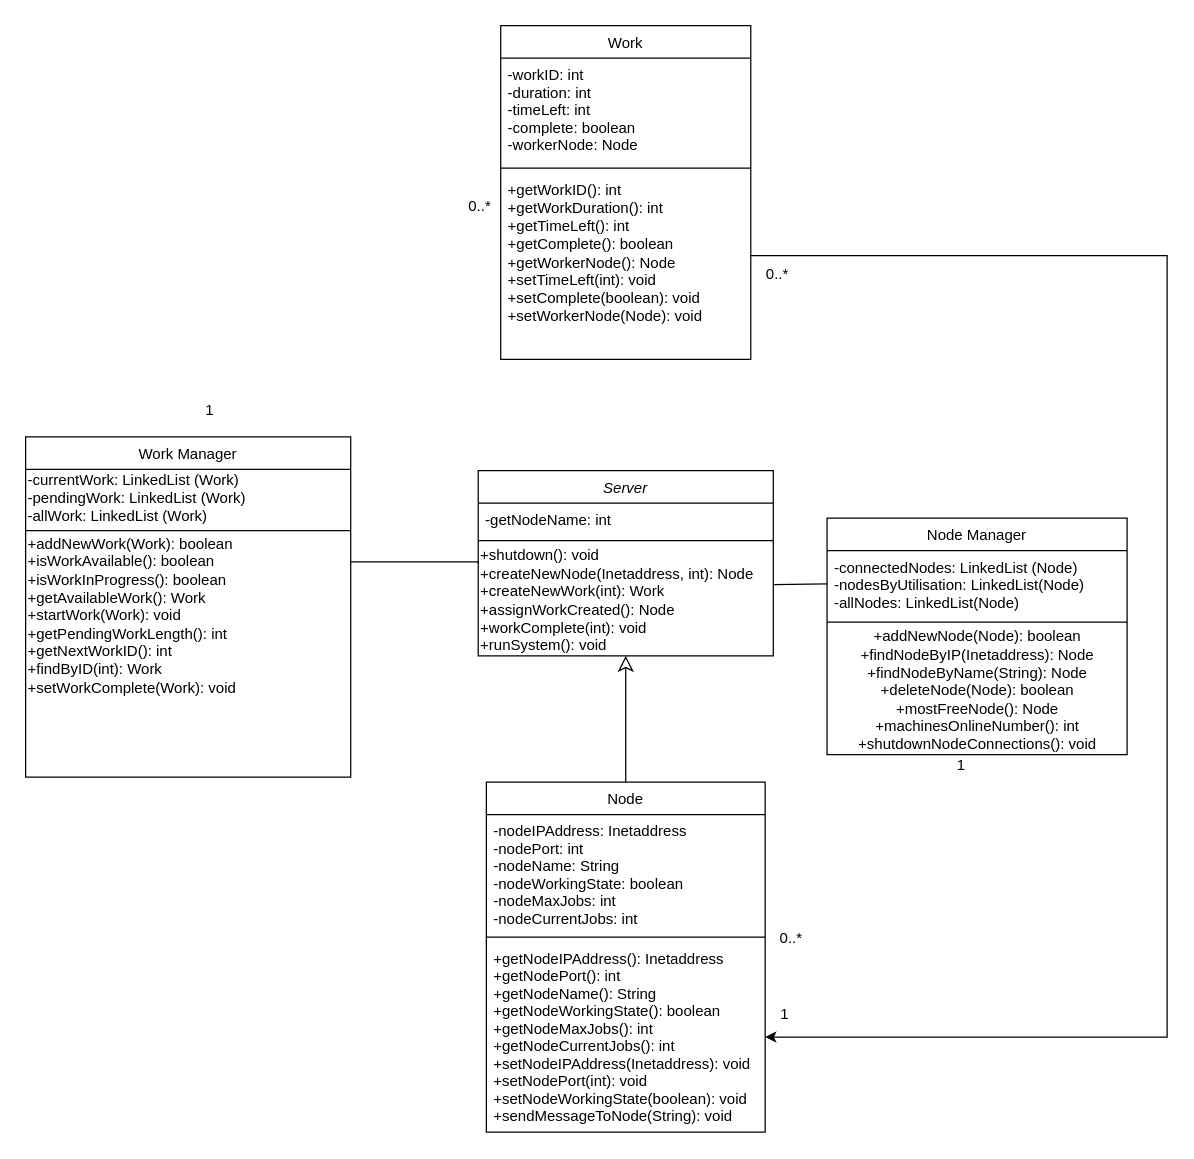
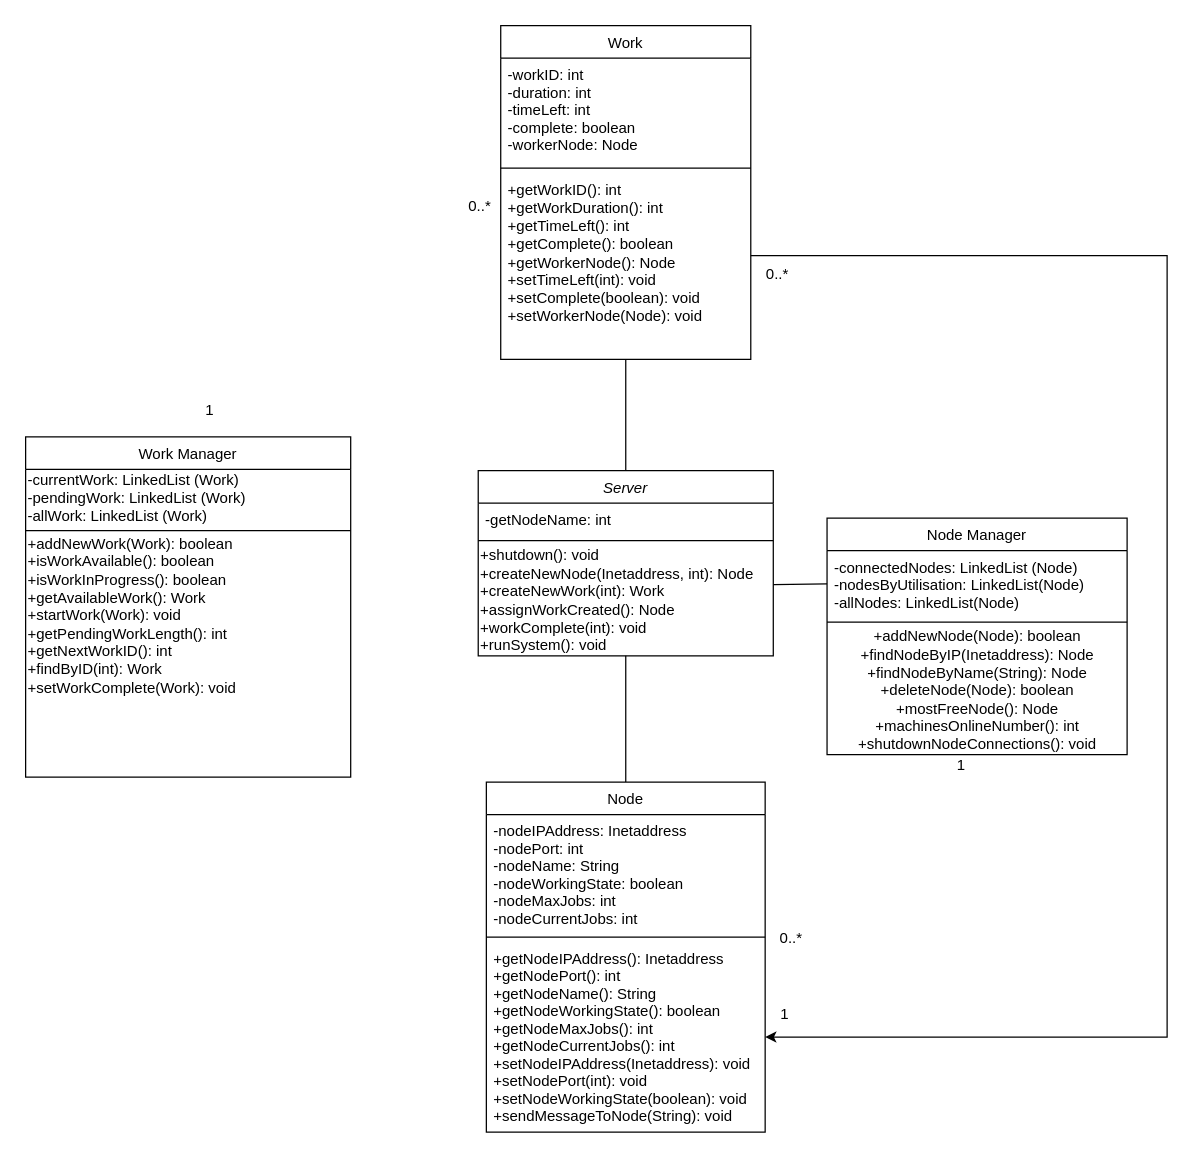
none -> (626, 417)
(414, 562) -> none
(626, 669) -> (626, 665)
